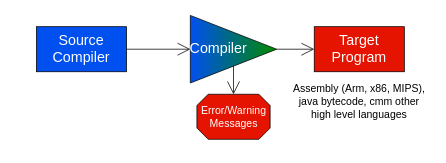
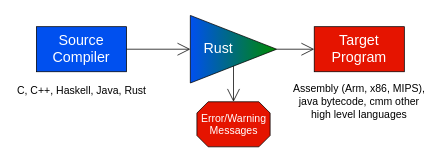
(218, 49) -> (218, 49)
none -> (81, 90)
(233, 117) -> (233, 124)
